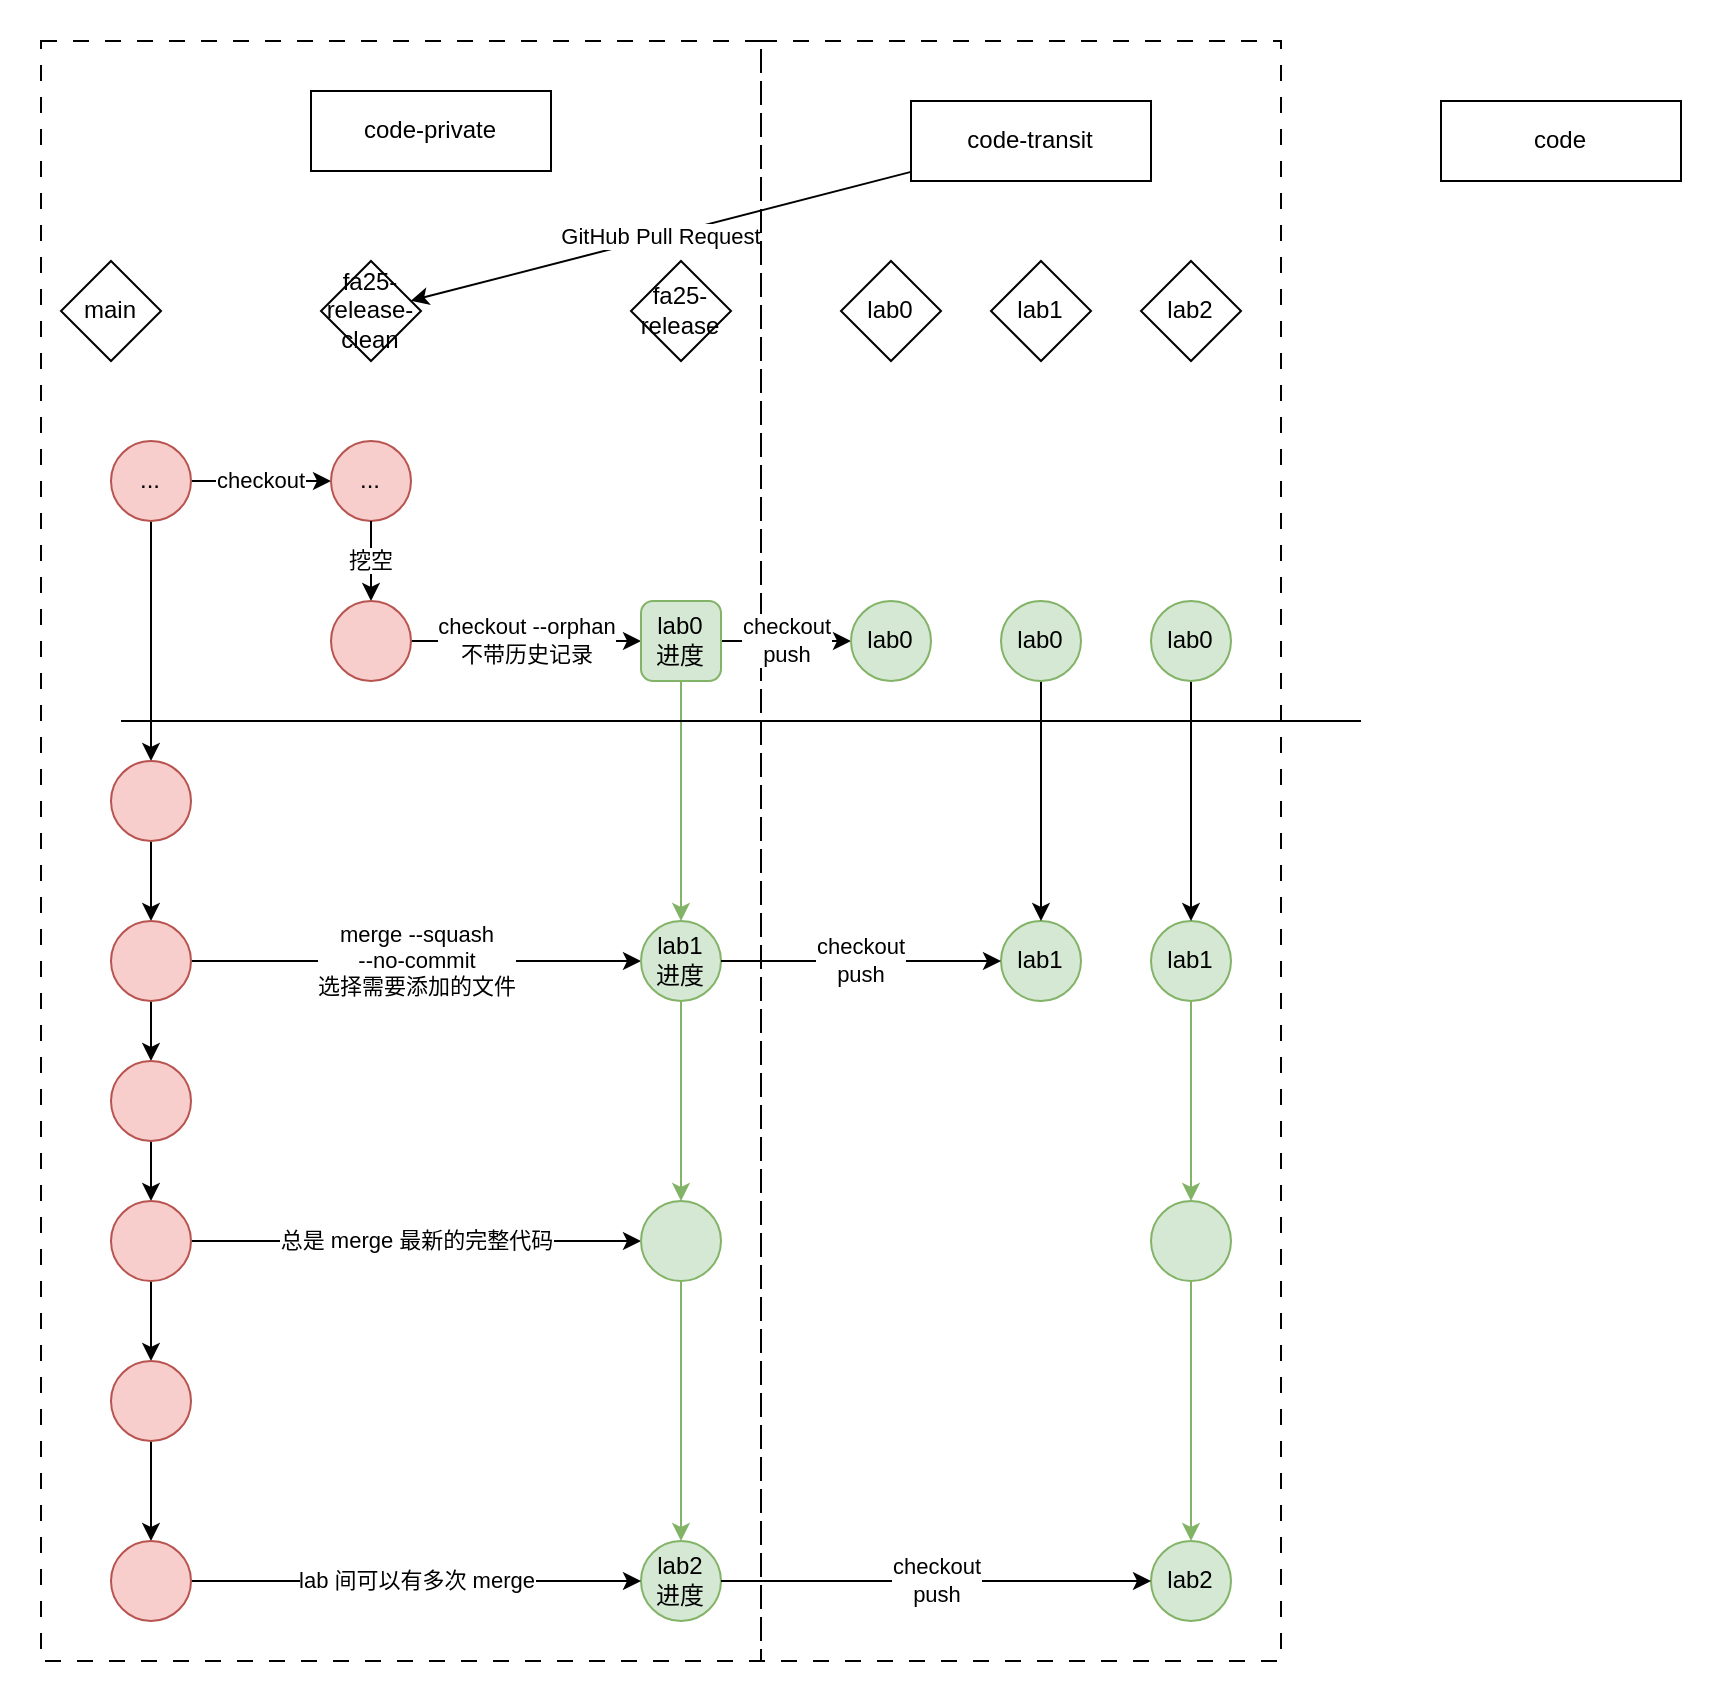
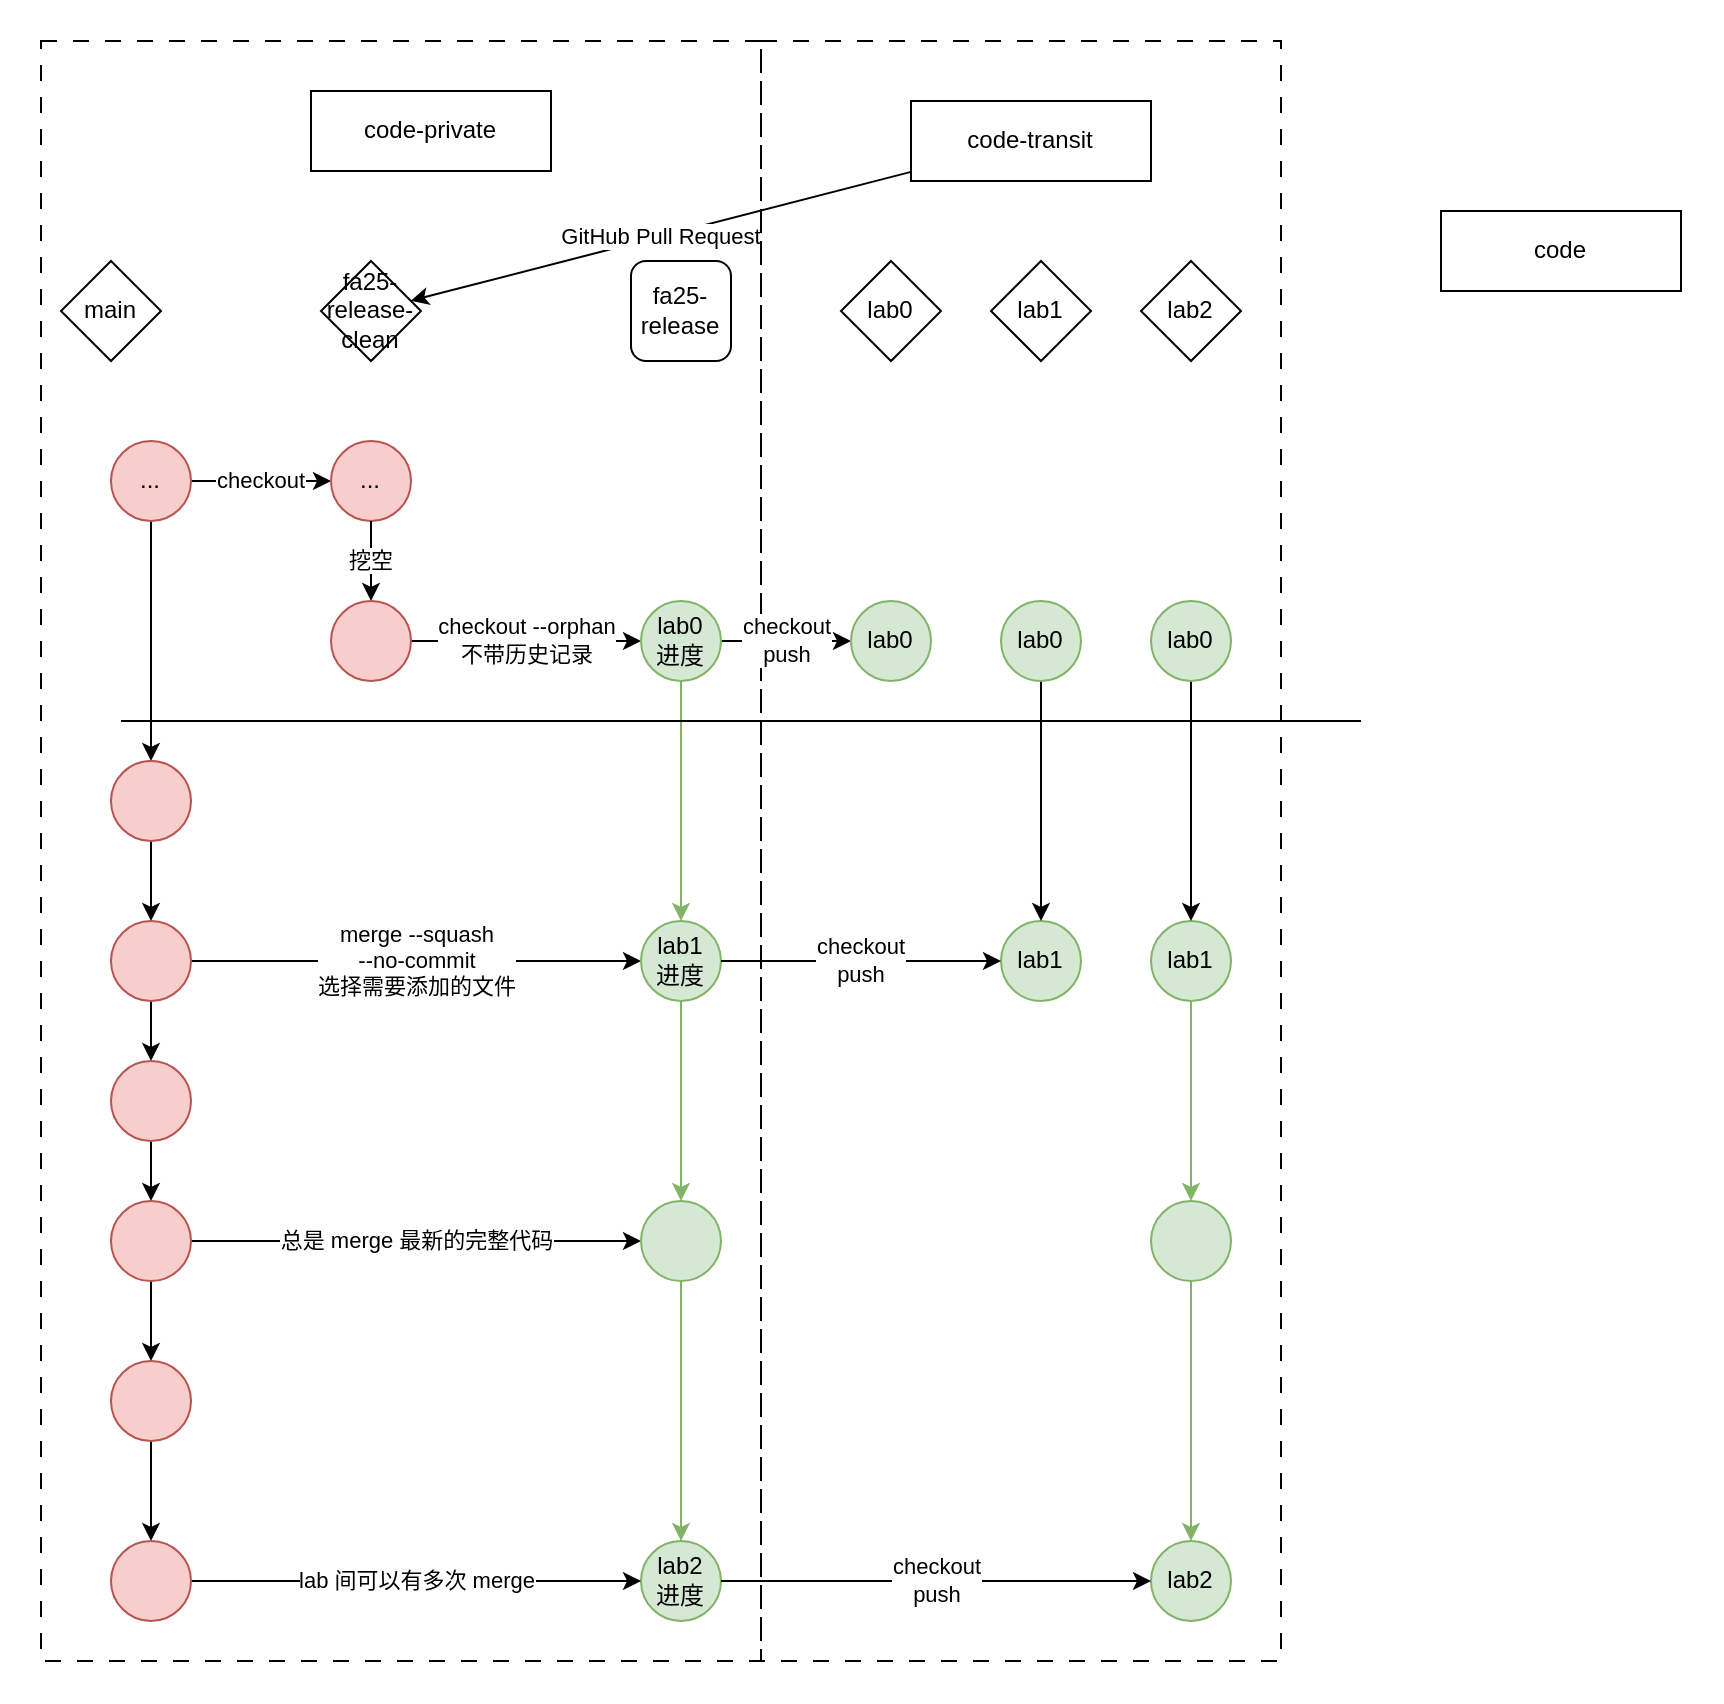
(1561, 141) -> (1561, 251)
(681, 311) -> (681, 311)
(681, 641) -> (681, 641)
